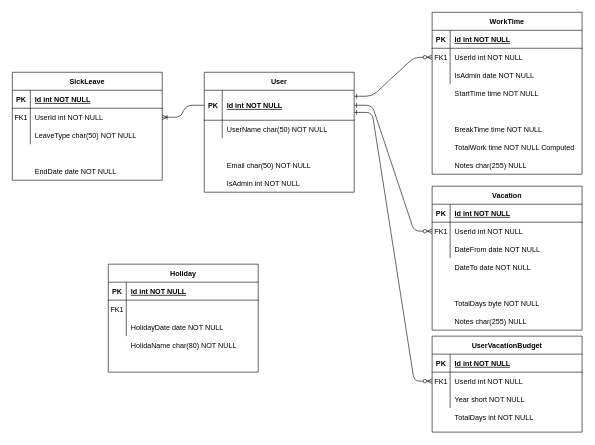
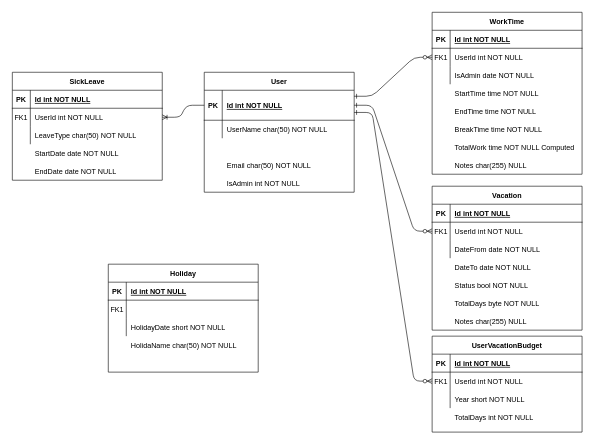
none -> (516, 111)
none -> (96, 153)
none -> (516, 285)
(177, 328) -> (179, 328)
(183, 346) -> (183, 346)
